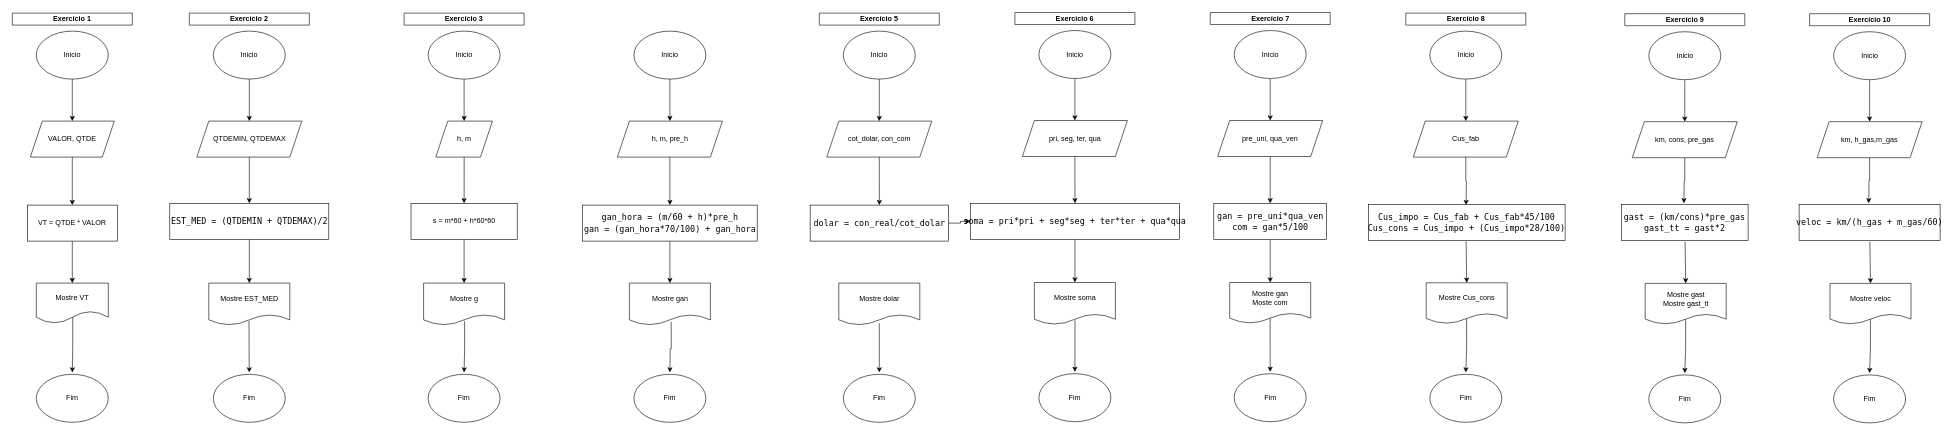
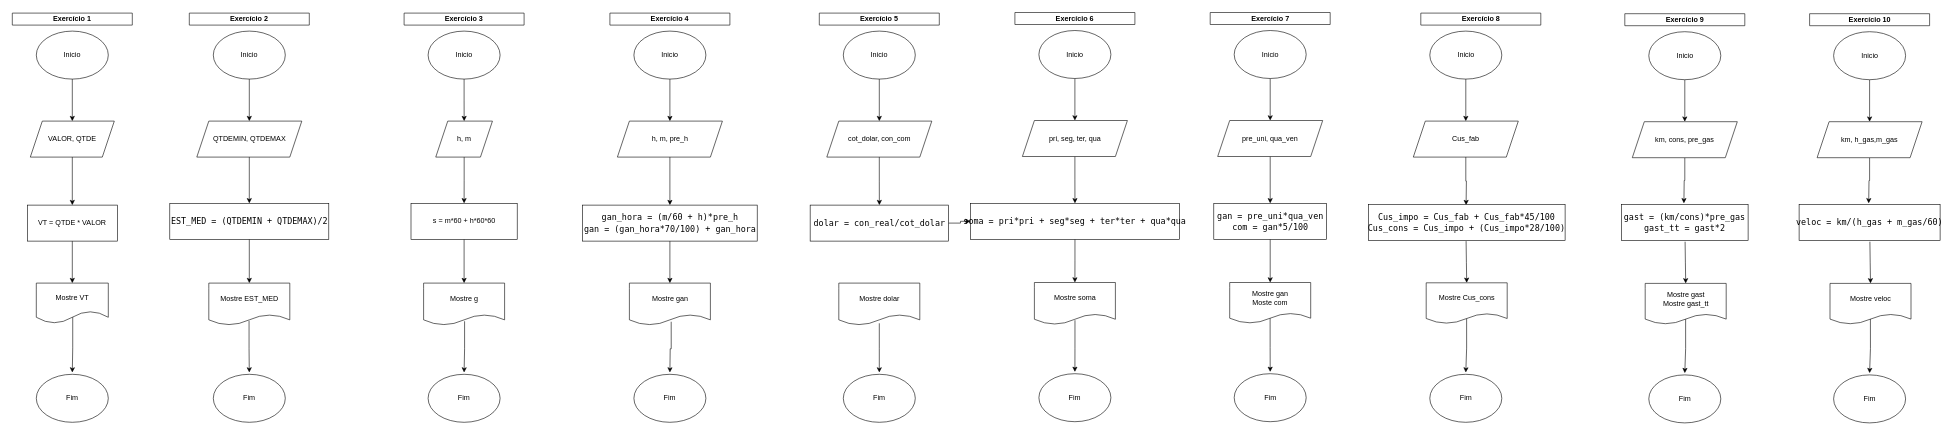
none -> (670, 19)
(1466, 19) -> (1481, 19)
